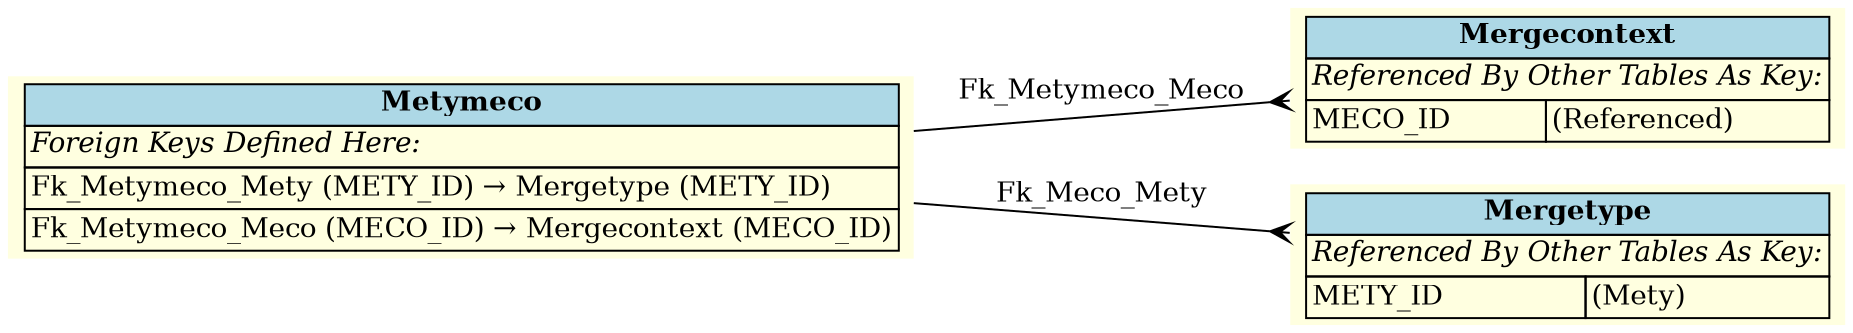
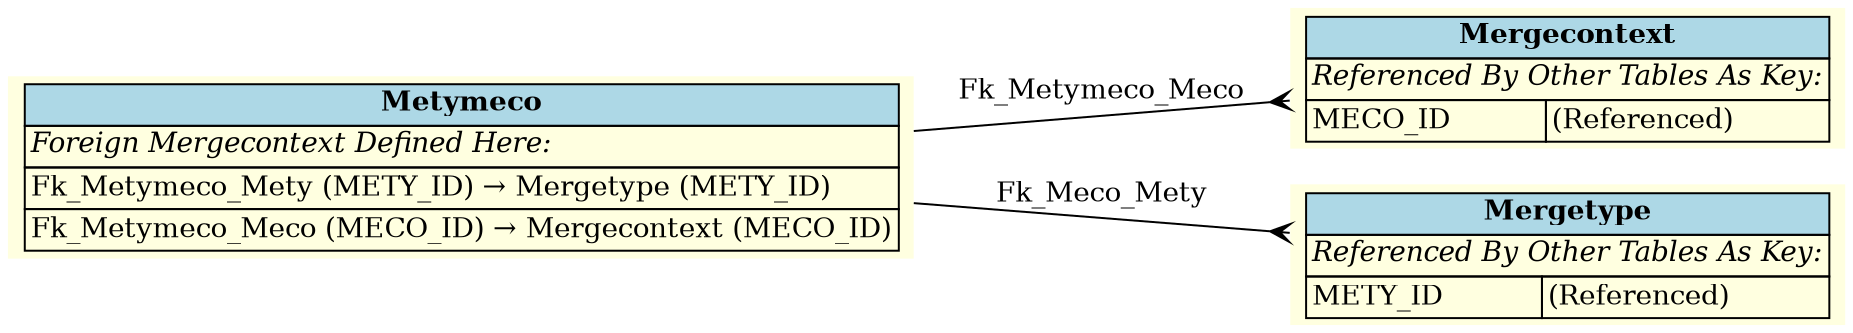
(226, 144) -> (291, 144)
(1639, 296) -> (1639, 296)
